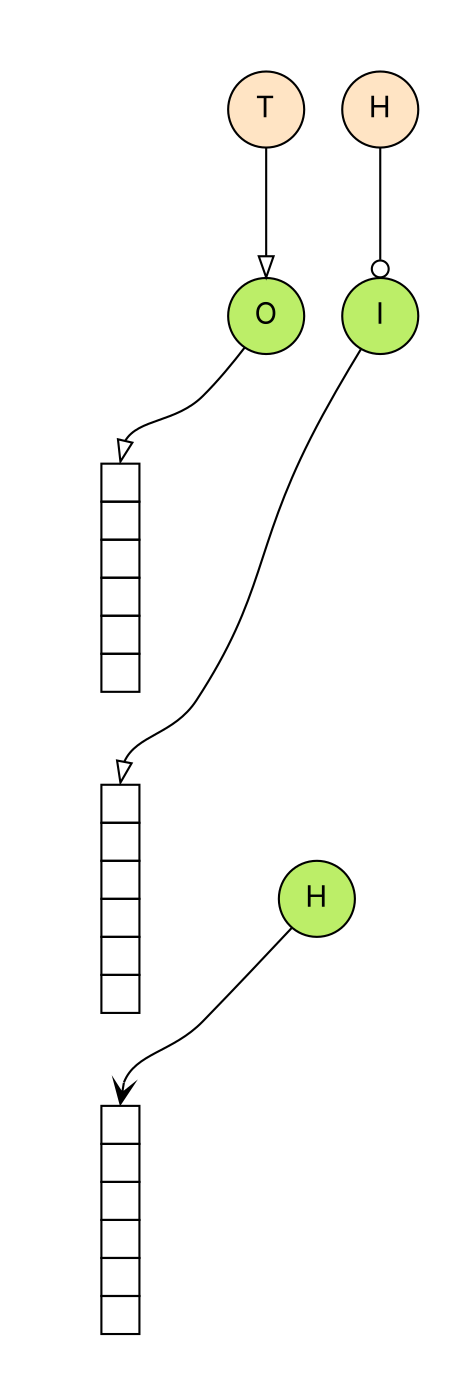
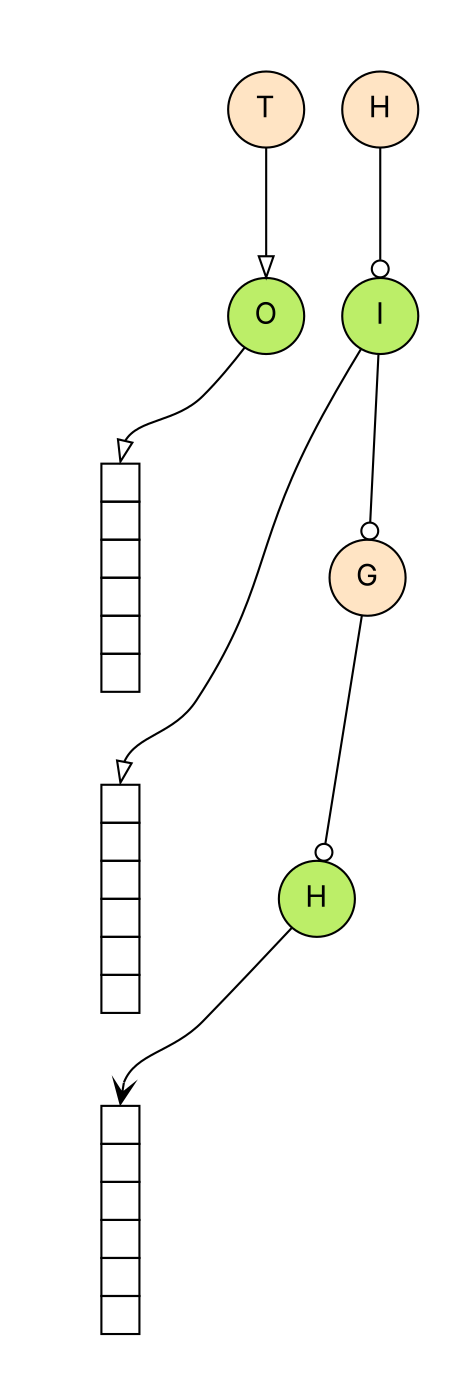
none -> (368, 578)
